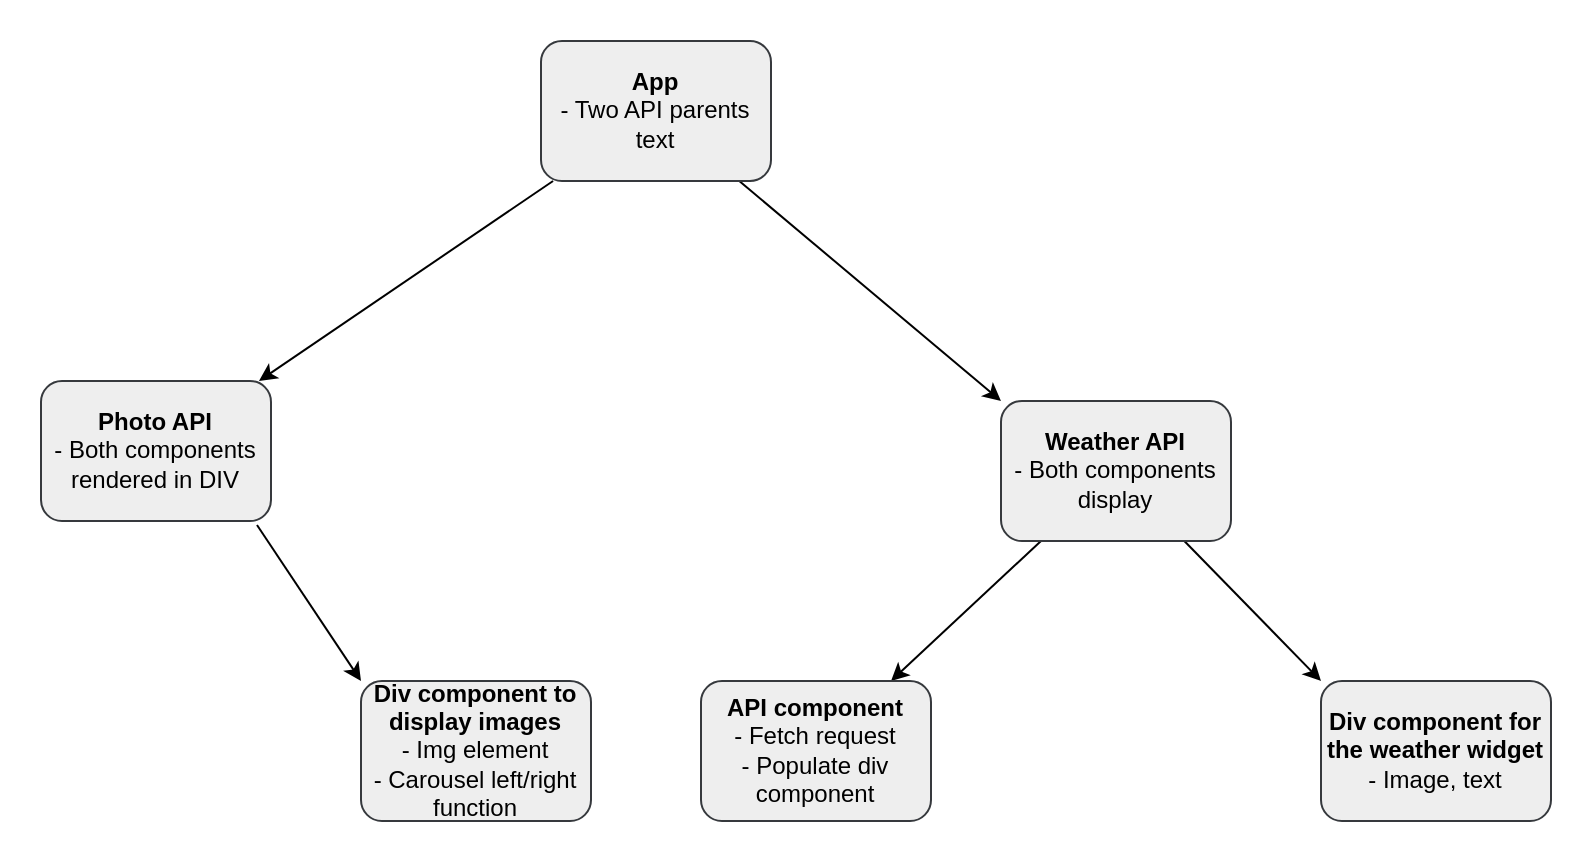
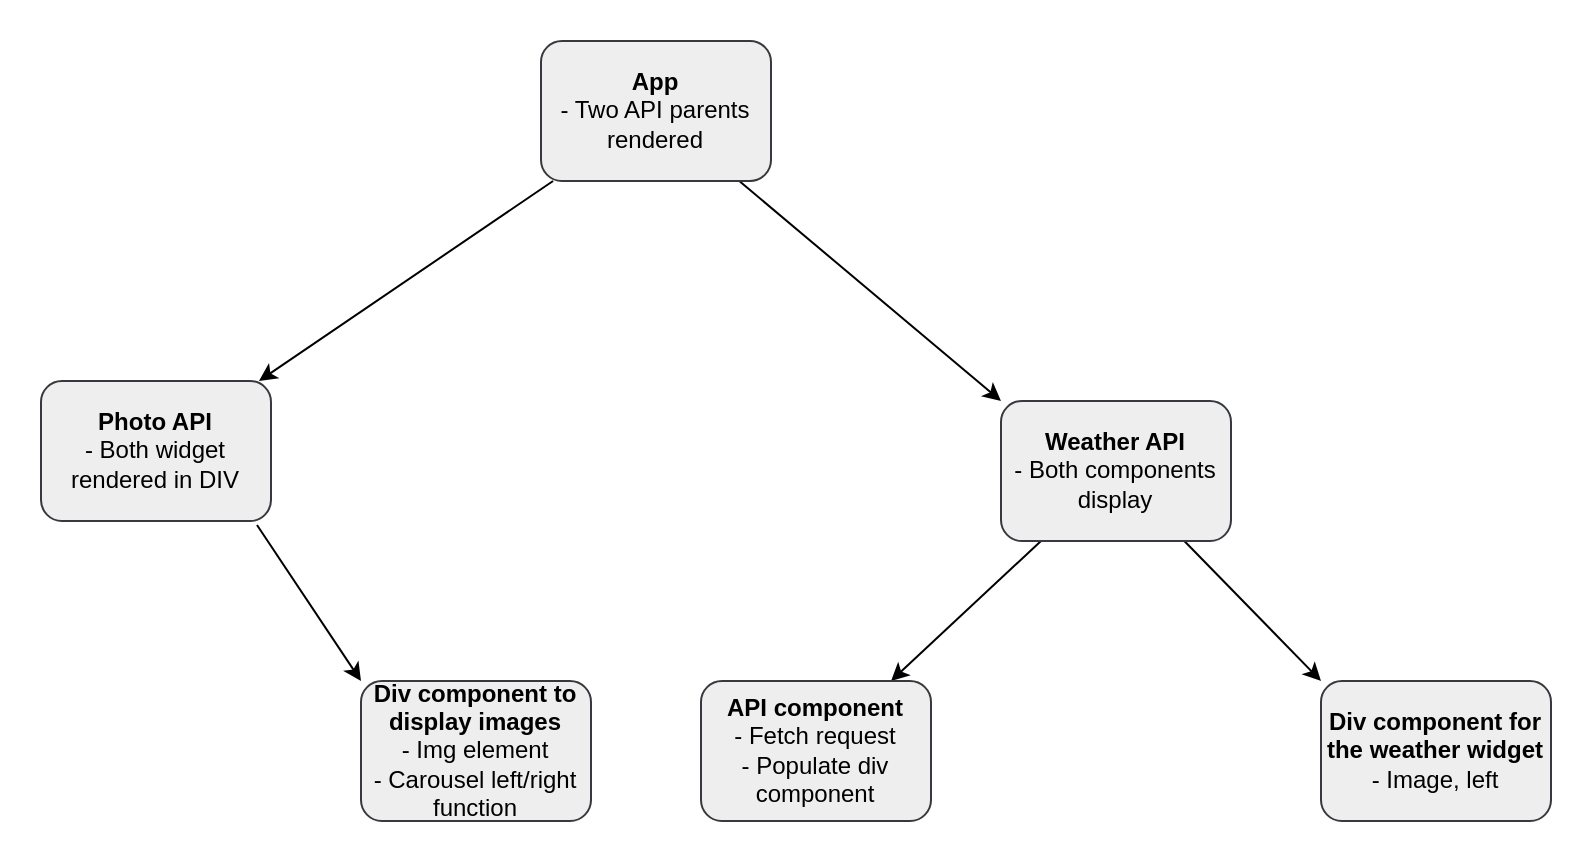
(656, 111) -> (656, 111)
(156, 451) -> (156, 451)
(1436, 751) -> (1436, 751)
